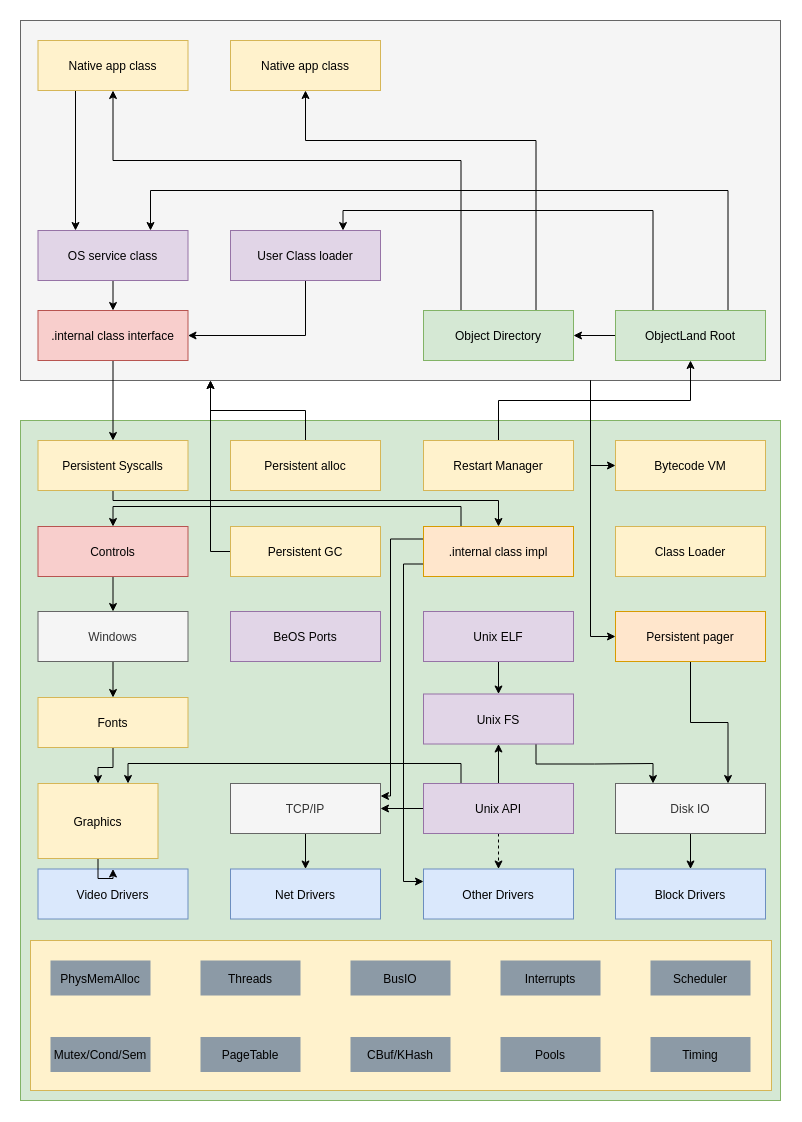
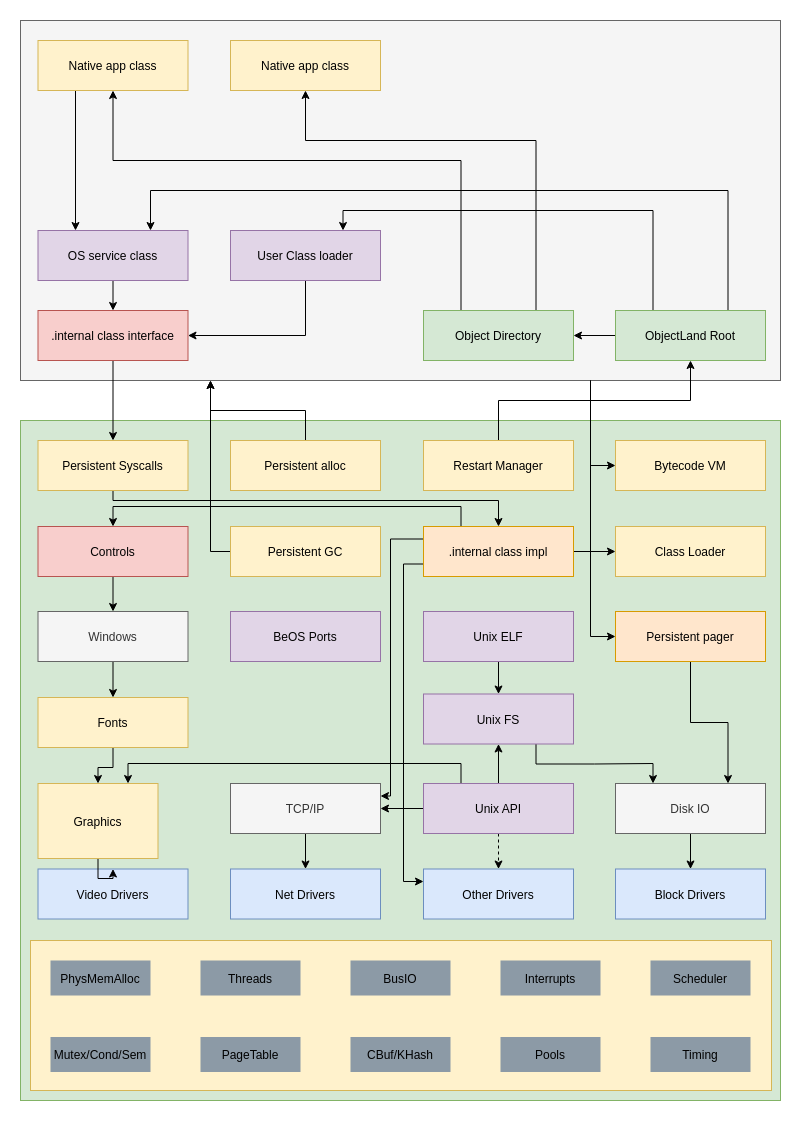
none -> (592, 552)
